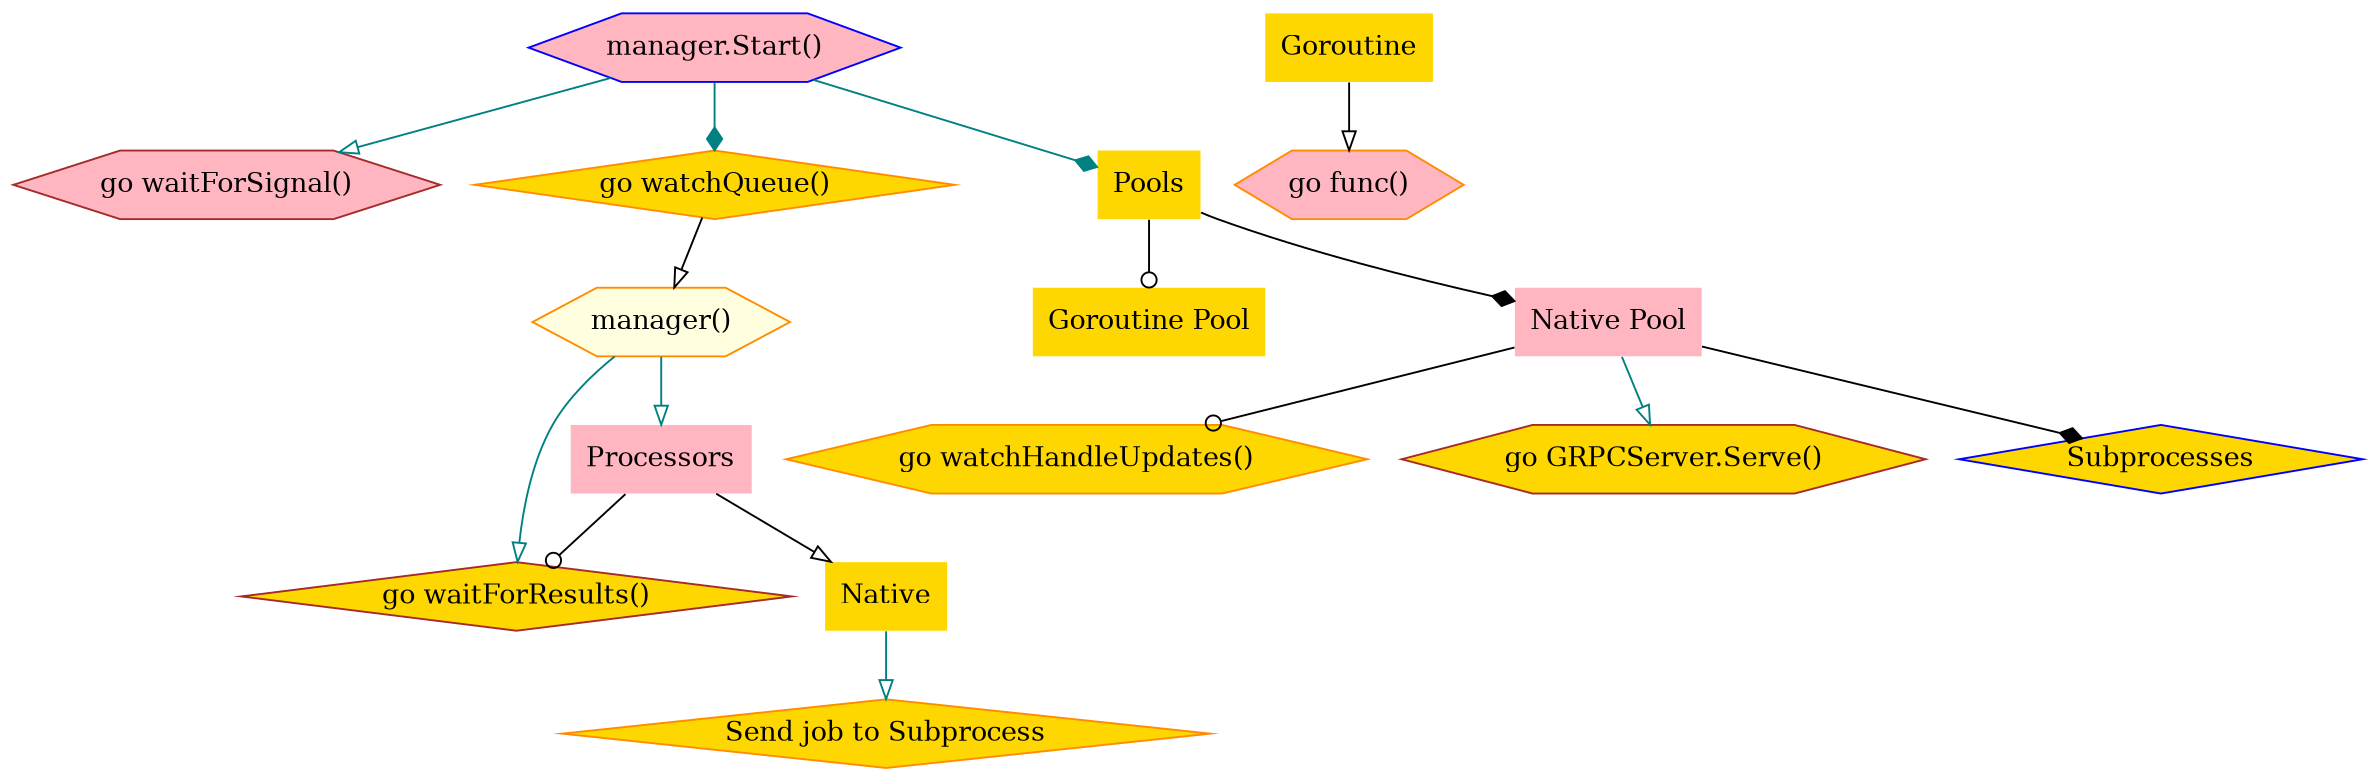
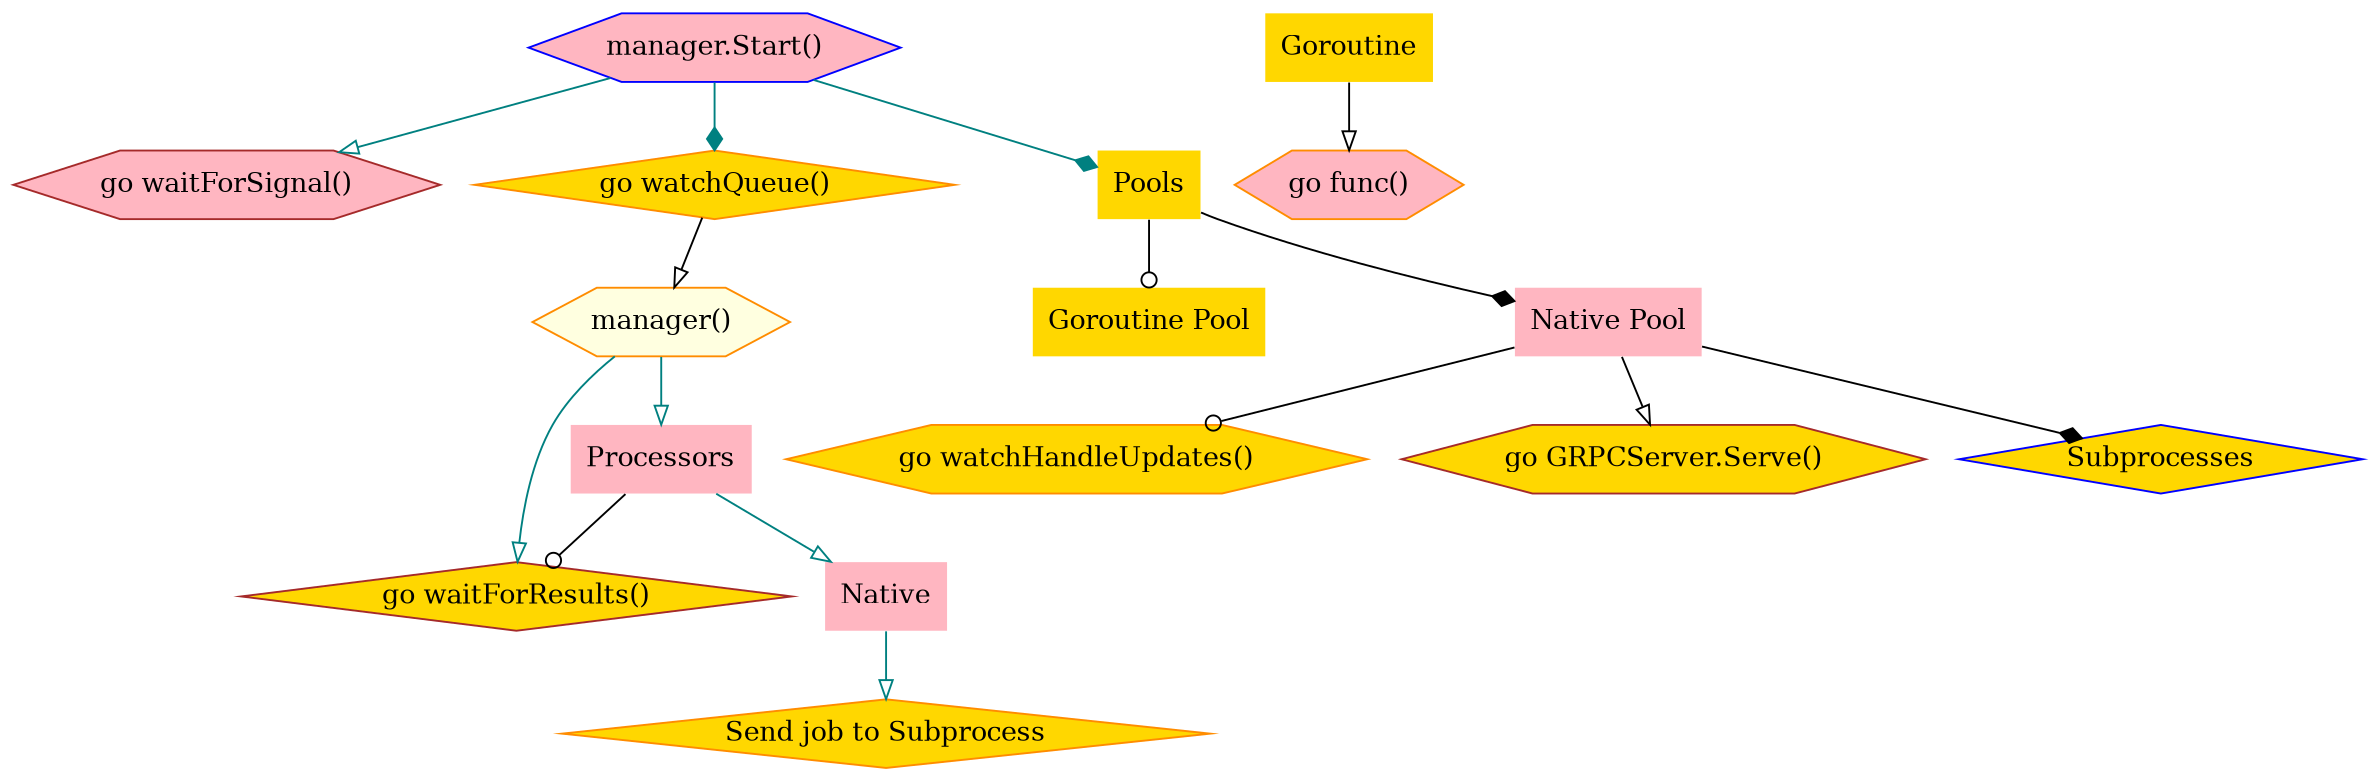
(1632, 382) -> (1632, 382)
(765, 523) -> (765, 523)
(886, 596) -> (886, 596)
